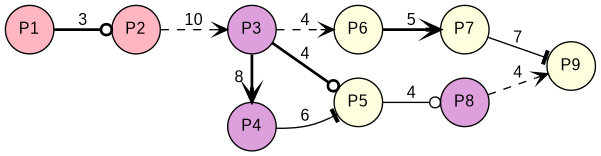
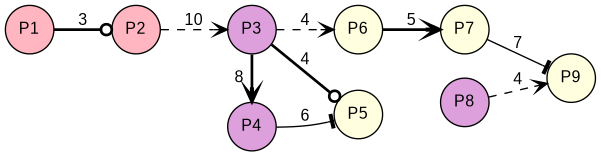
(406, 102) -> none
